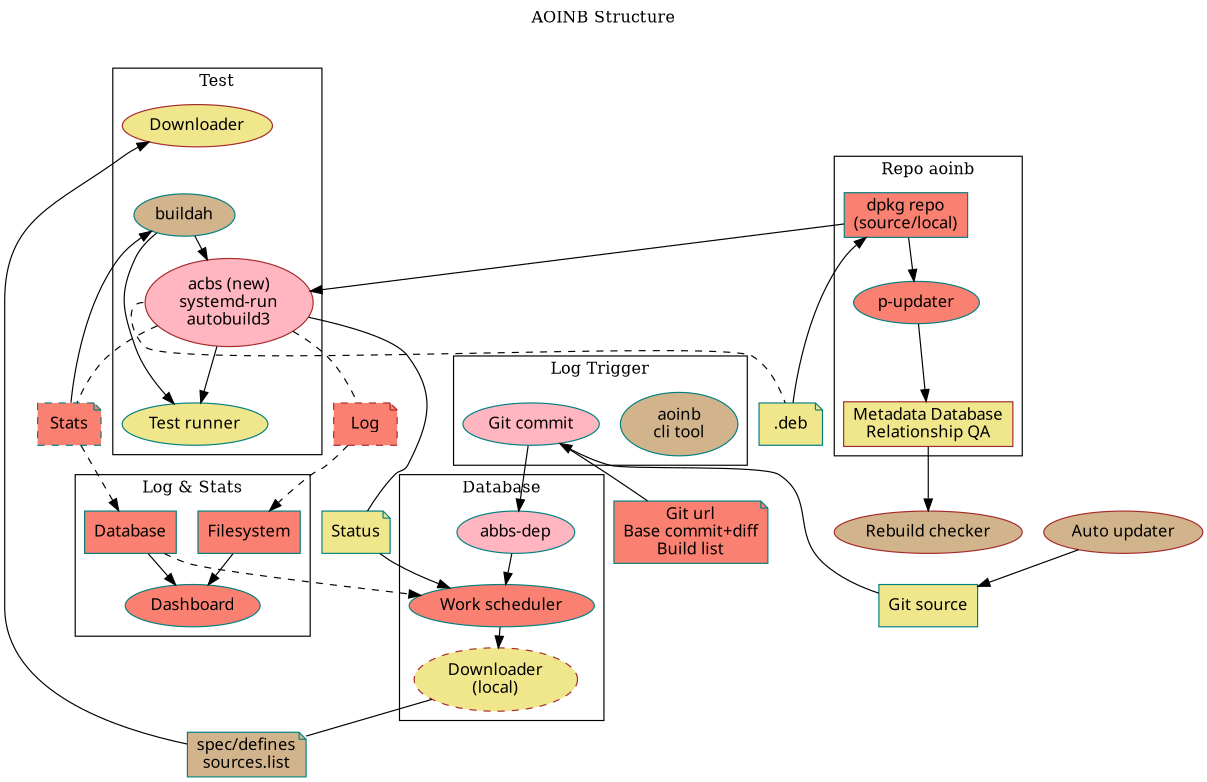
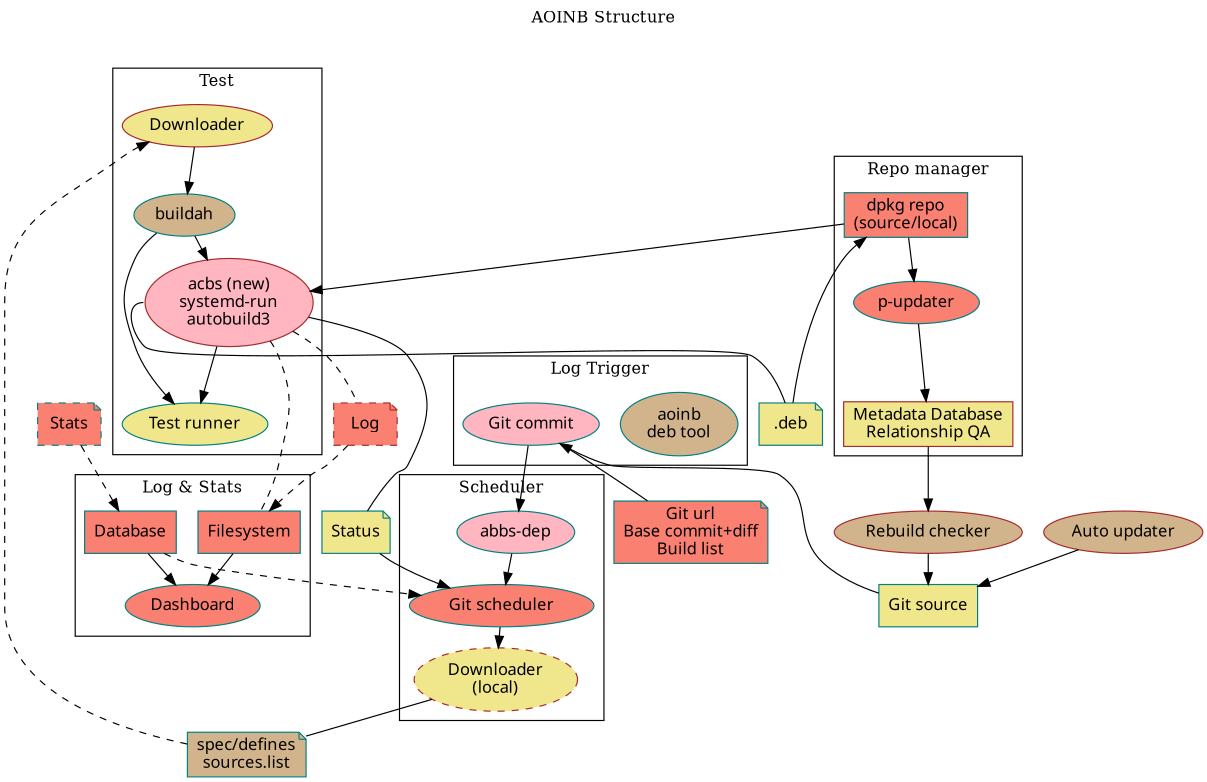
(928, 170) -> (928, 170)
(91, 313) -> (192, 164)
(432, 354) -> (432, 354)
(105, 359) -> (287, 426)
(679, 424) -> (679, 424)
(5, 469) -> (5, 469)
(502, 488) -> (502, 488)
none -> (928, 563)
(502, 606) -> (502, 606)
